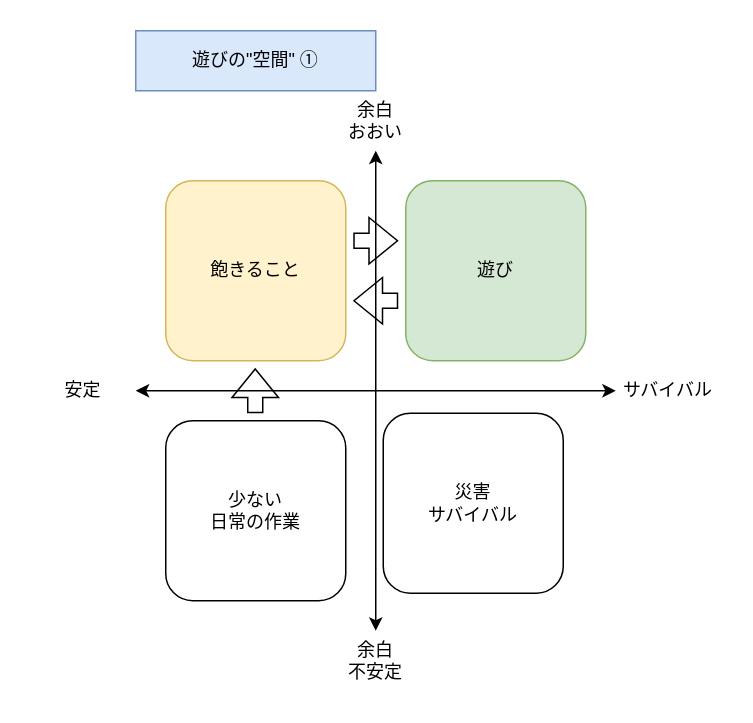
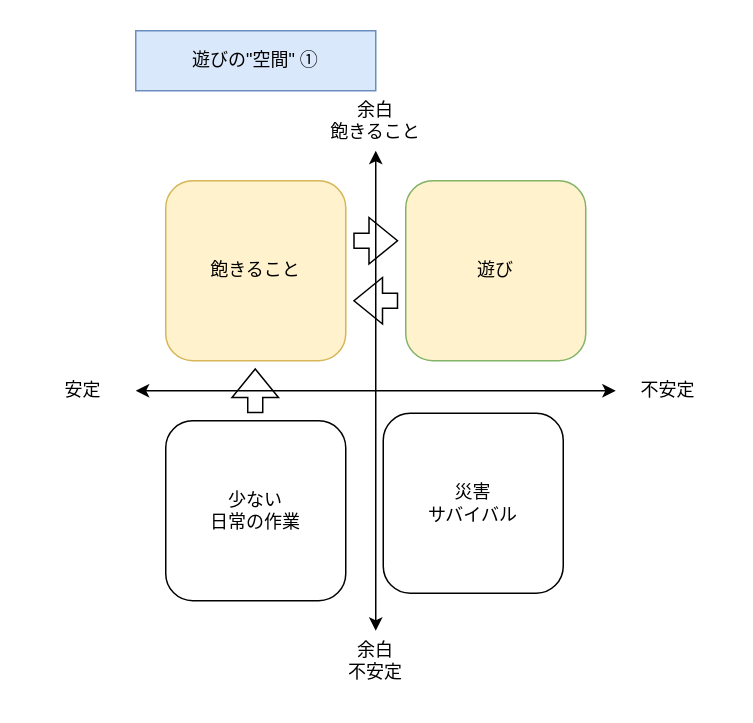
(376, 121) -> (376, 121)
(496, 271) -> (496, 271)
(668, 391) -> (668, 391)
